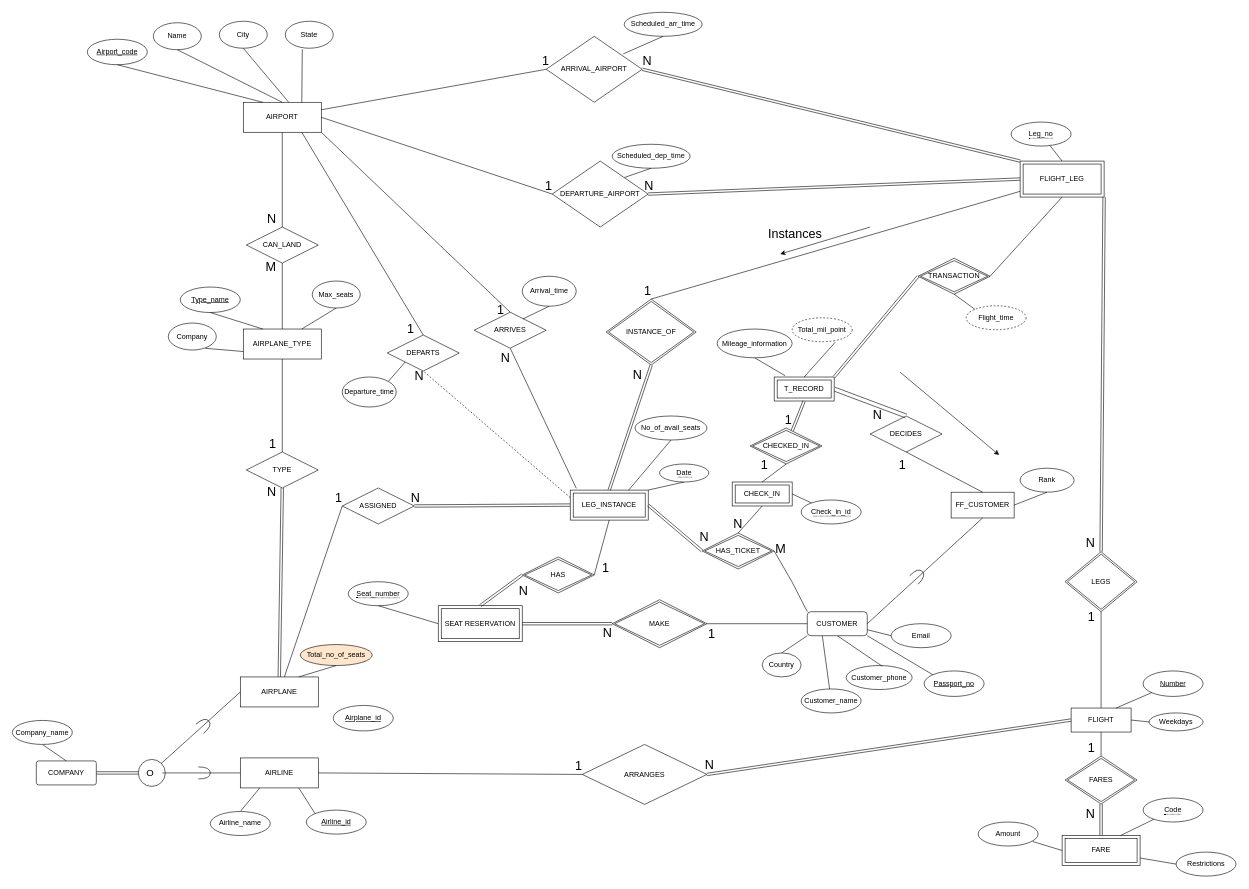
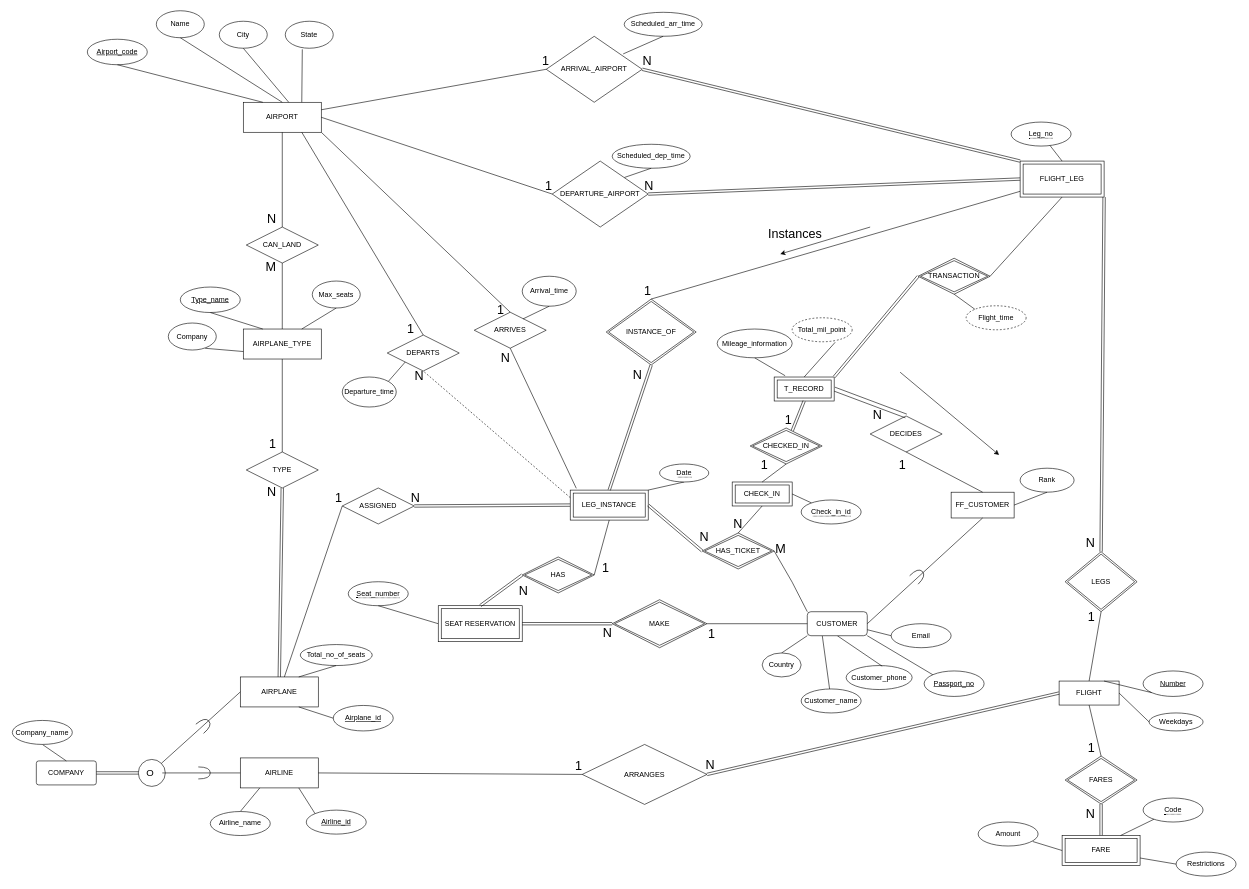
(177, 36) -> (180, 24)
(671, 428) -> none
(650, 465) -> none
(336, 655) -> (336, 655)
none -> (316, 713)
(1101, 720) -> (1089, 693)
